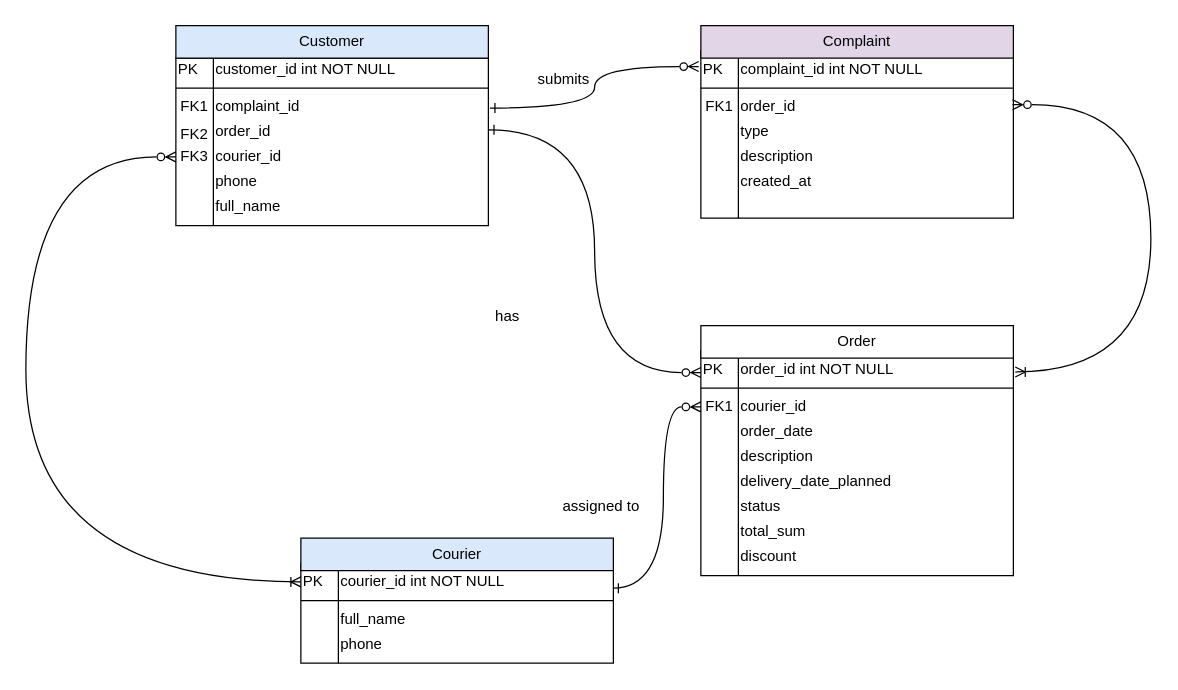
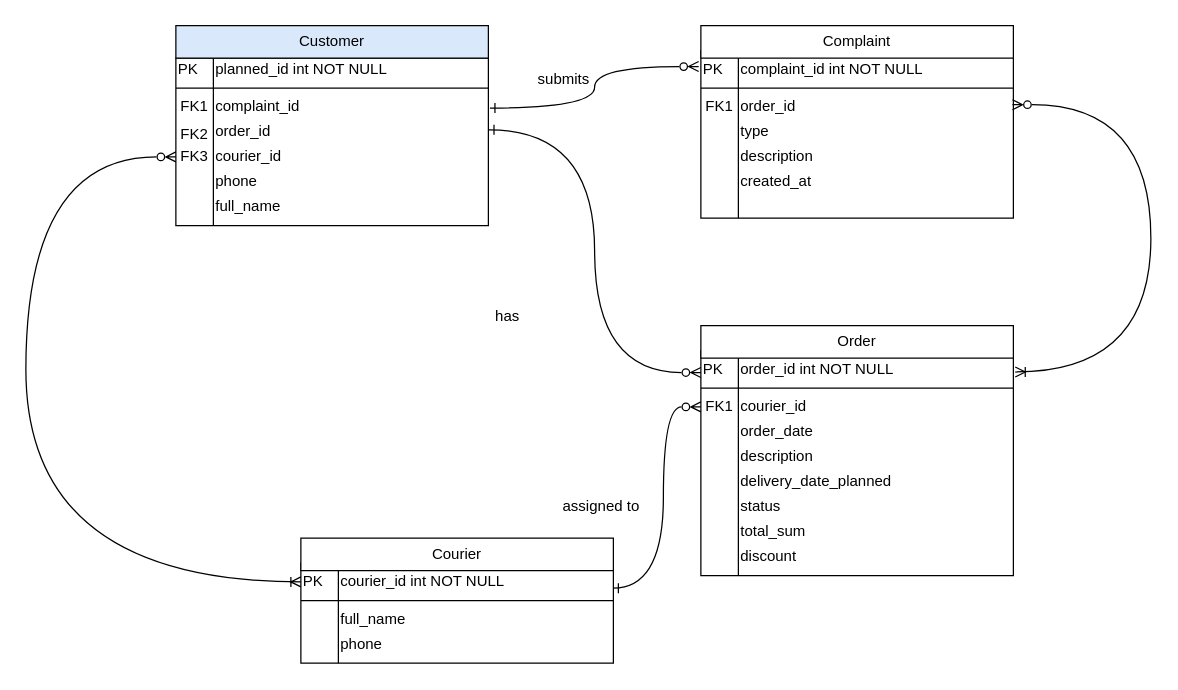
(857, 42) -> (857, 42)
(307, 69) -> (301, 69)
(457, 554) -> (457, 554)
